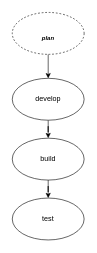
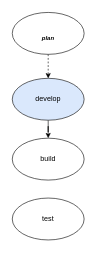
(48, 33) -> (48, 33)
(48, 63) -> (48, 63)
(48, 99) -> (48, 99)
(48, 189) -> none
